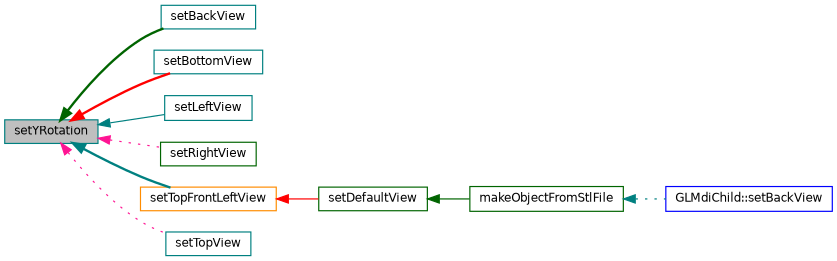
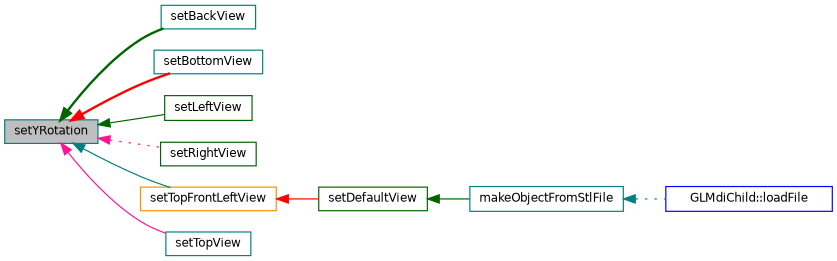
(208, 108) -> (208, 108)
(137, 119) -> (137, 119)
(126, 170) -> (126, 170)
(112, 199) -> (112, 199)
(547, 199) -> (547, 199)
(749, 199) -> (749, 199)
